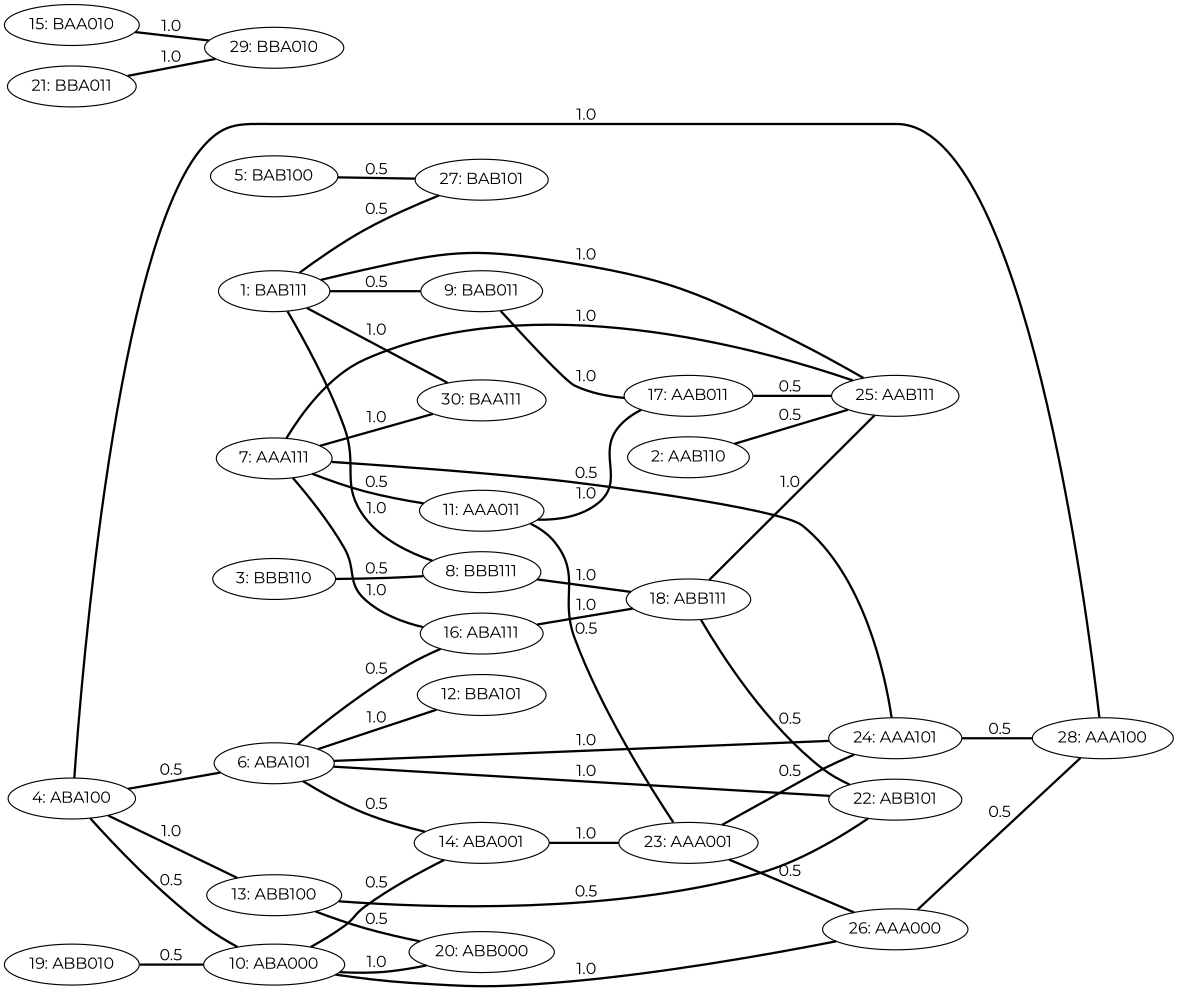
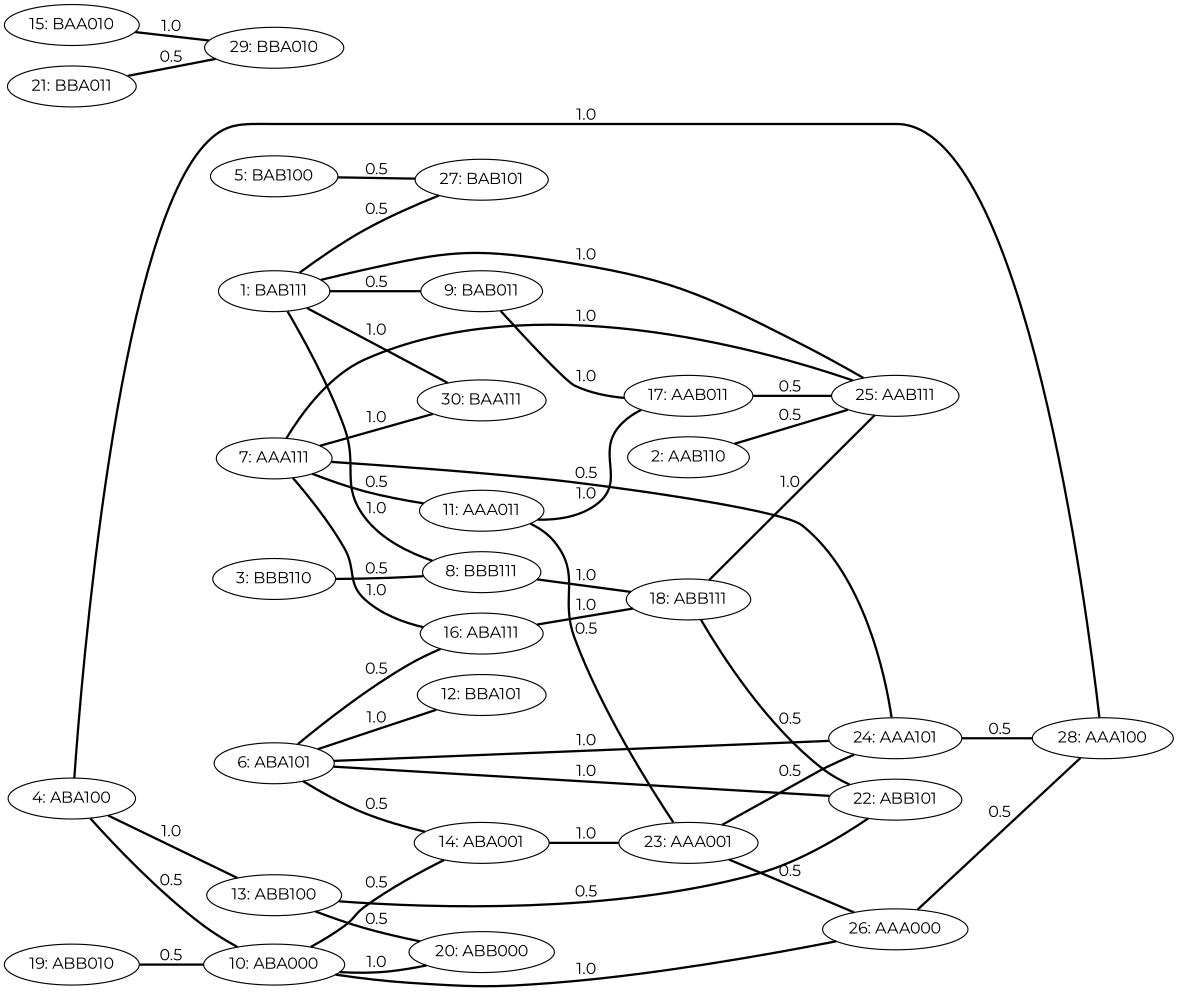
(172, 57) -> (172, 57)
(174, 781) -> none
